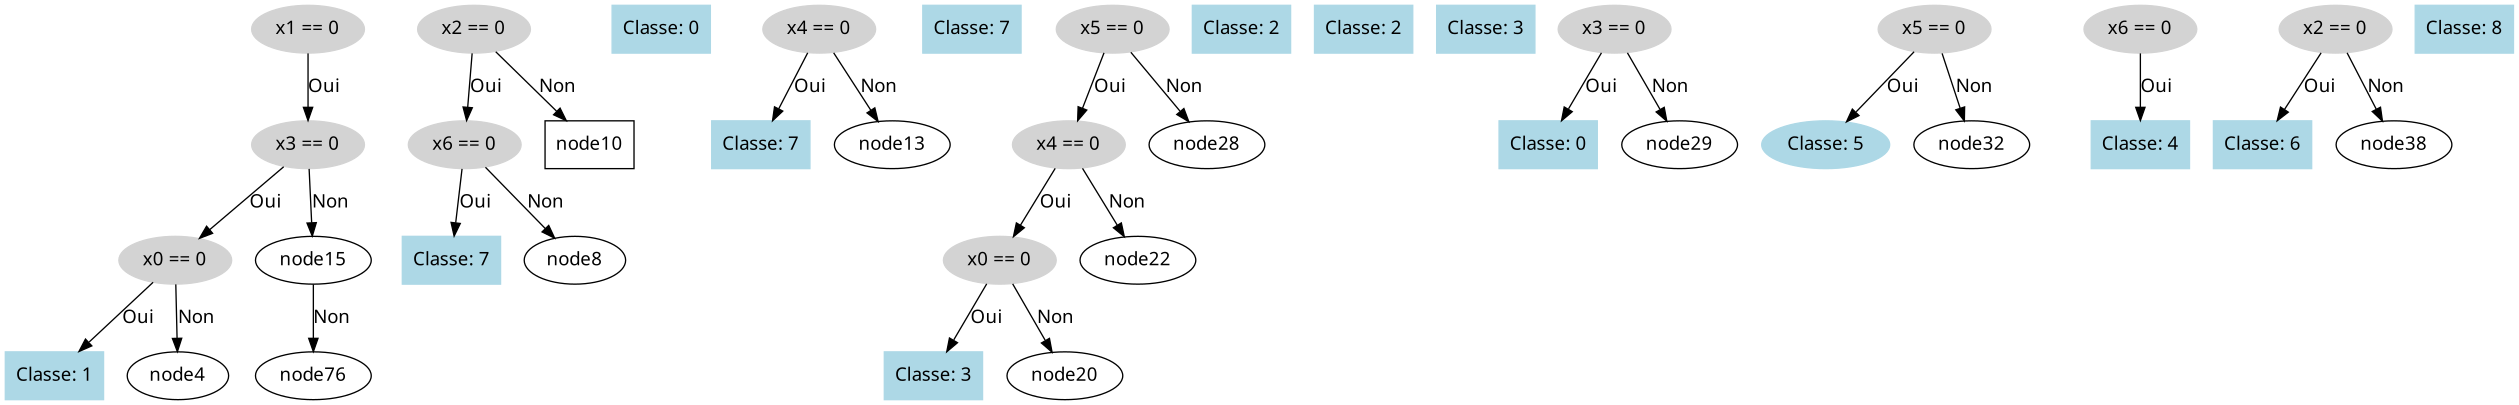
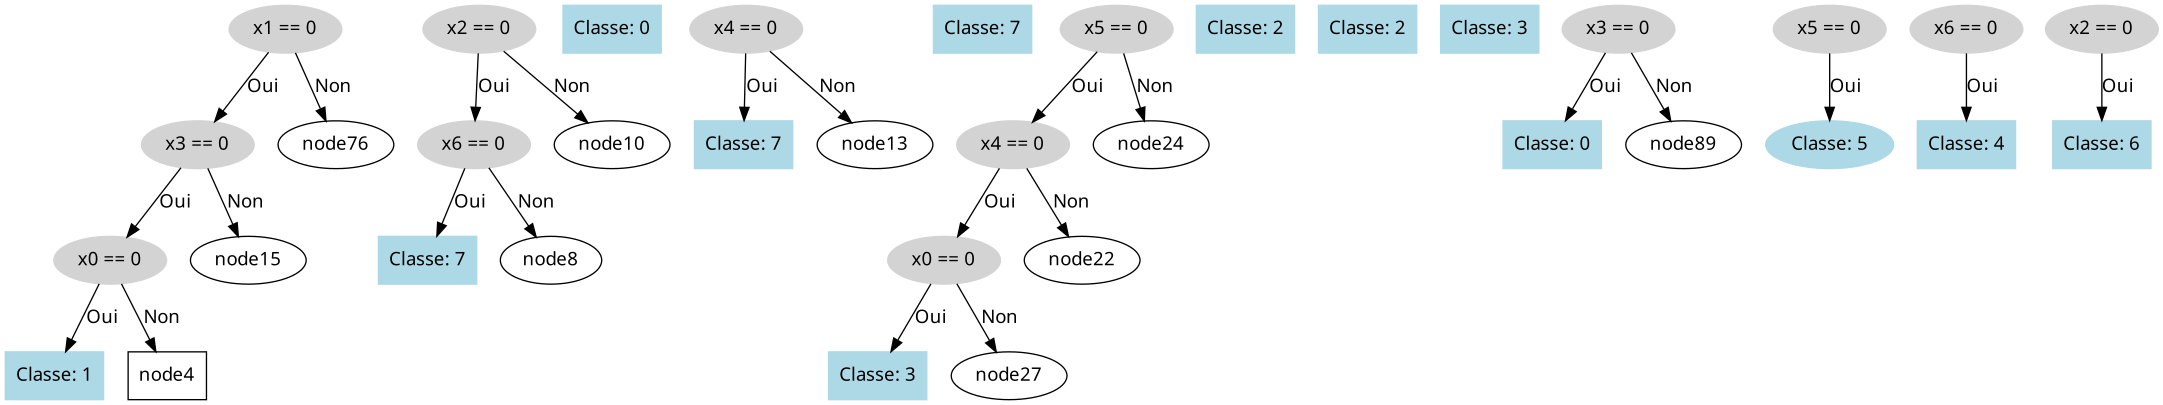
(2464, 29) -> none
(590, 145) -> (612, 145)
(1207, 145) -> (1151, 145)
(1680, 145) -> (1684, 145)
(1972, 145) -> none
(2394, 145) -> none
(313, 311) -> (308, 81)
(178, 376) -> (167, 376)
(1065, 376) -> (1009, 376)
